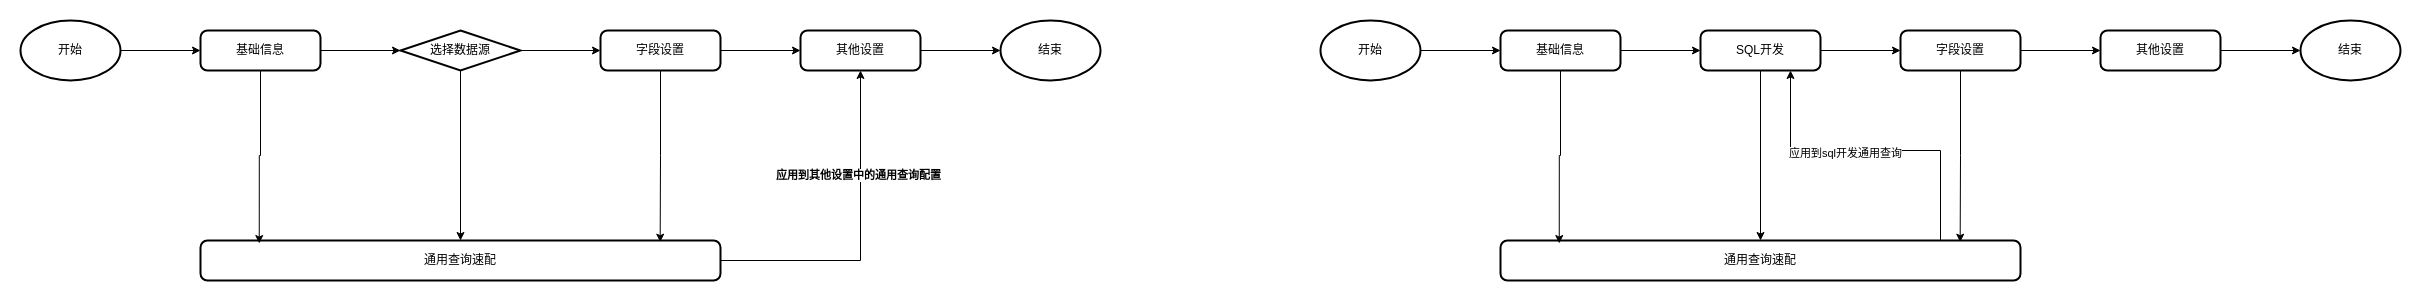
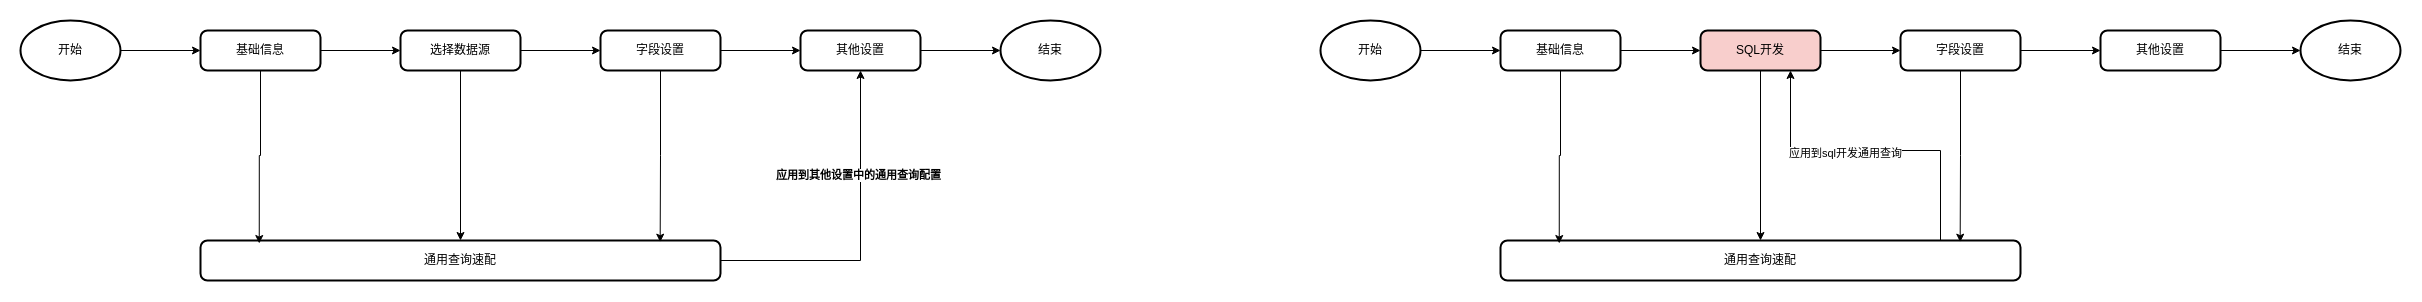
(461, 51) -> (461, 51)
(1761, 51) -> (1761, 51)
